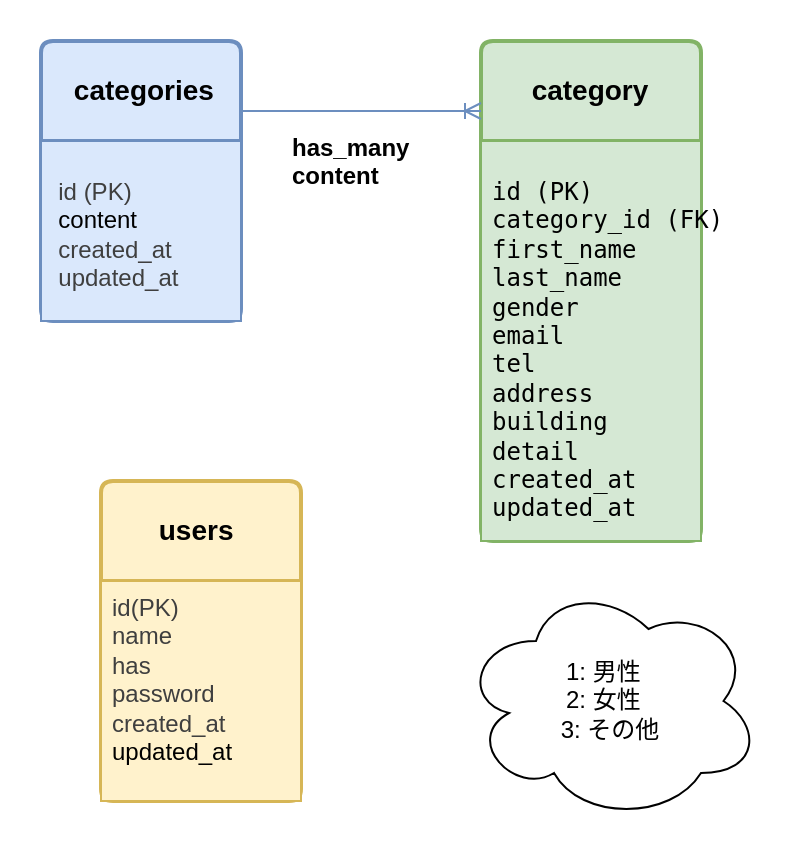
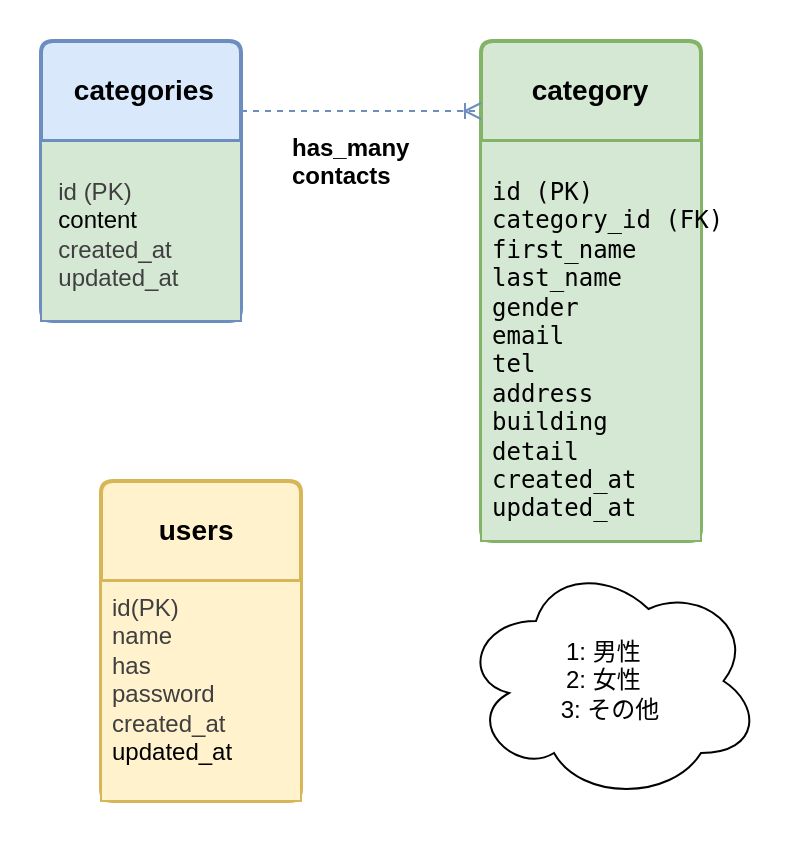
(362, 111) -> (362, 111)
(347, 164) -> (347, 164)
(141, 231) -> (141, 231)
(611, 701) -> (611, 681)
